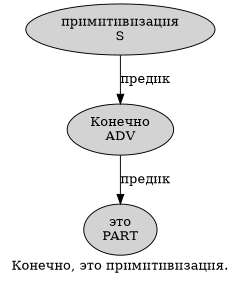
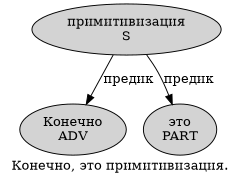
(120, 175) -> (159, 74)
